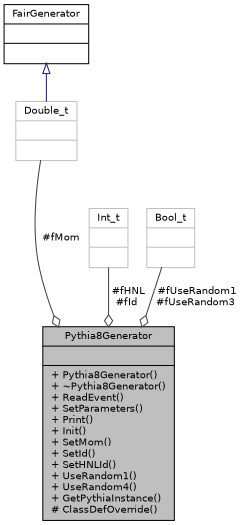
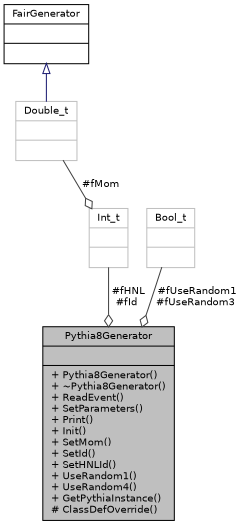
(36, 239) -> (74, 179)
